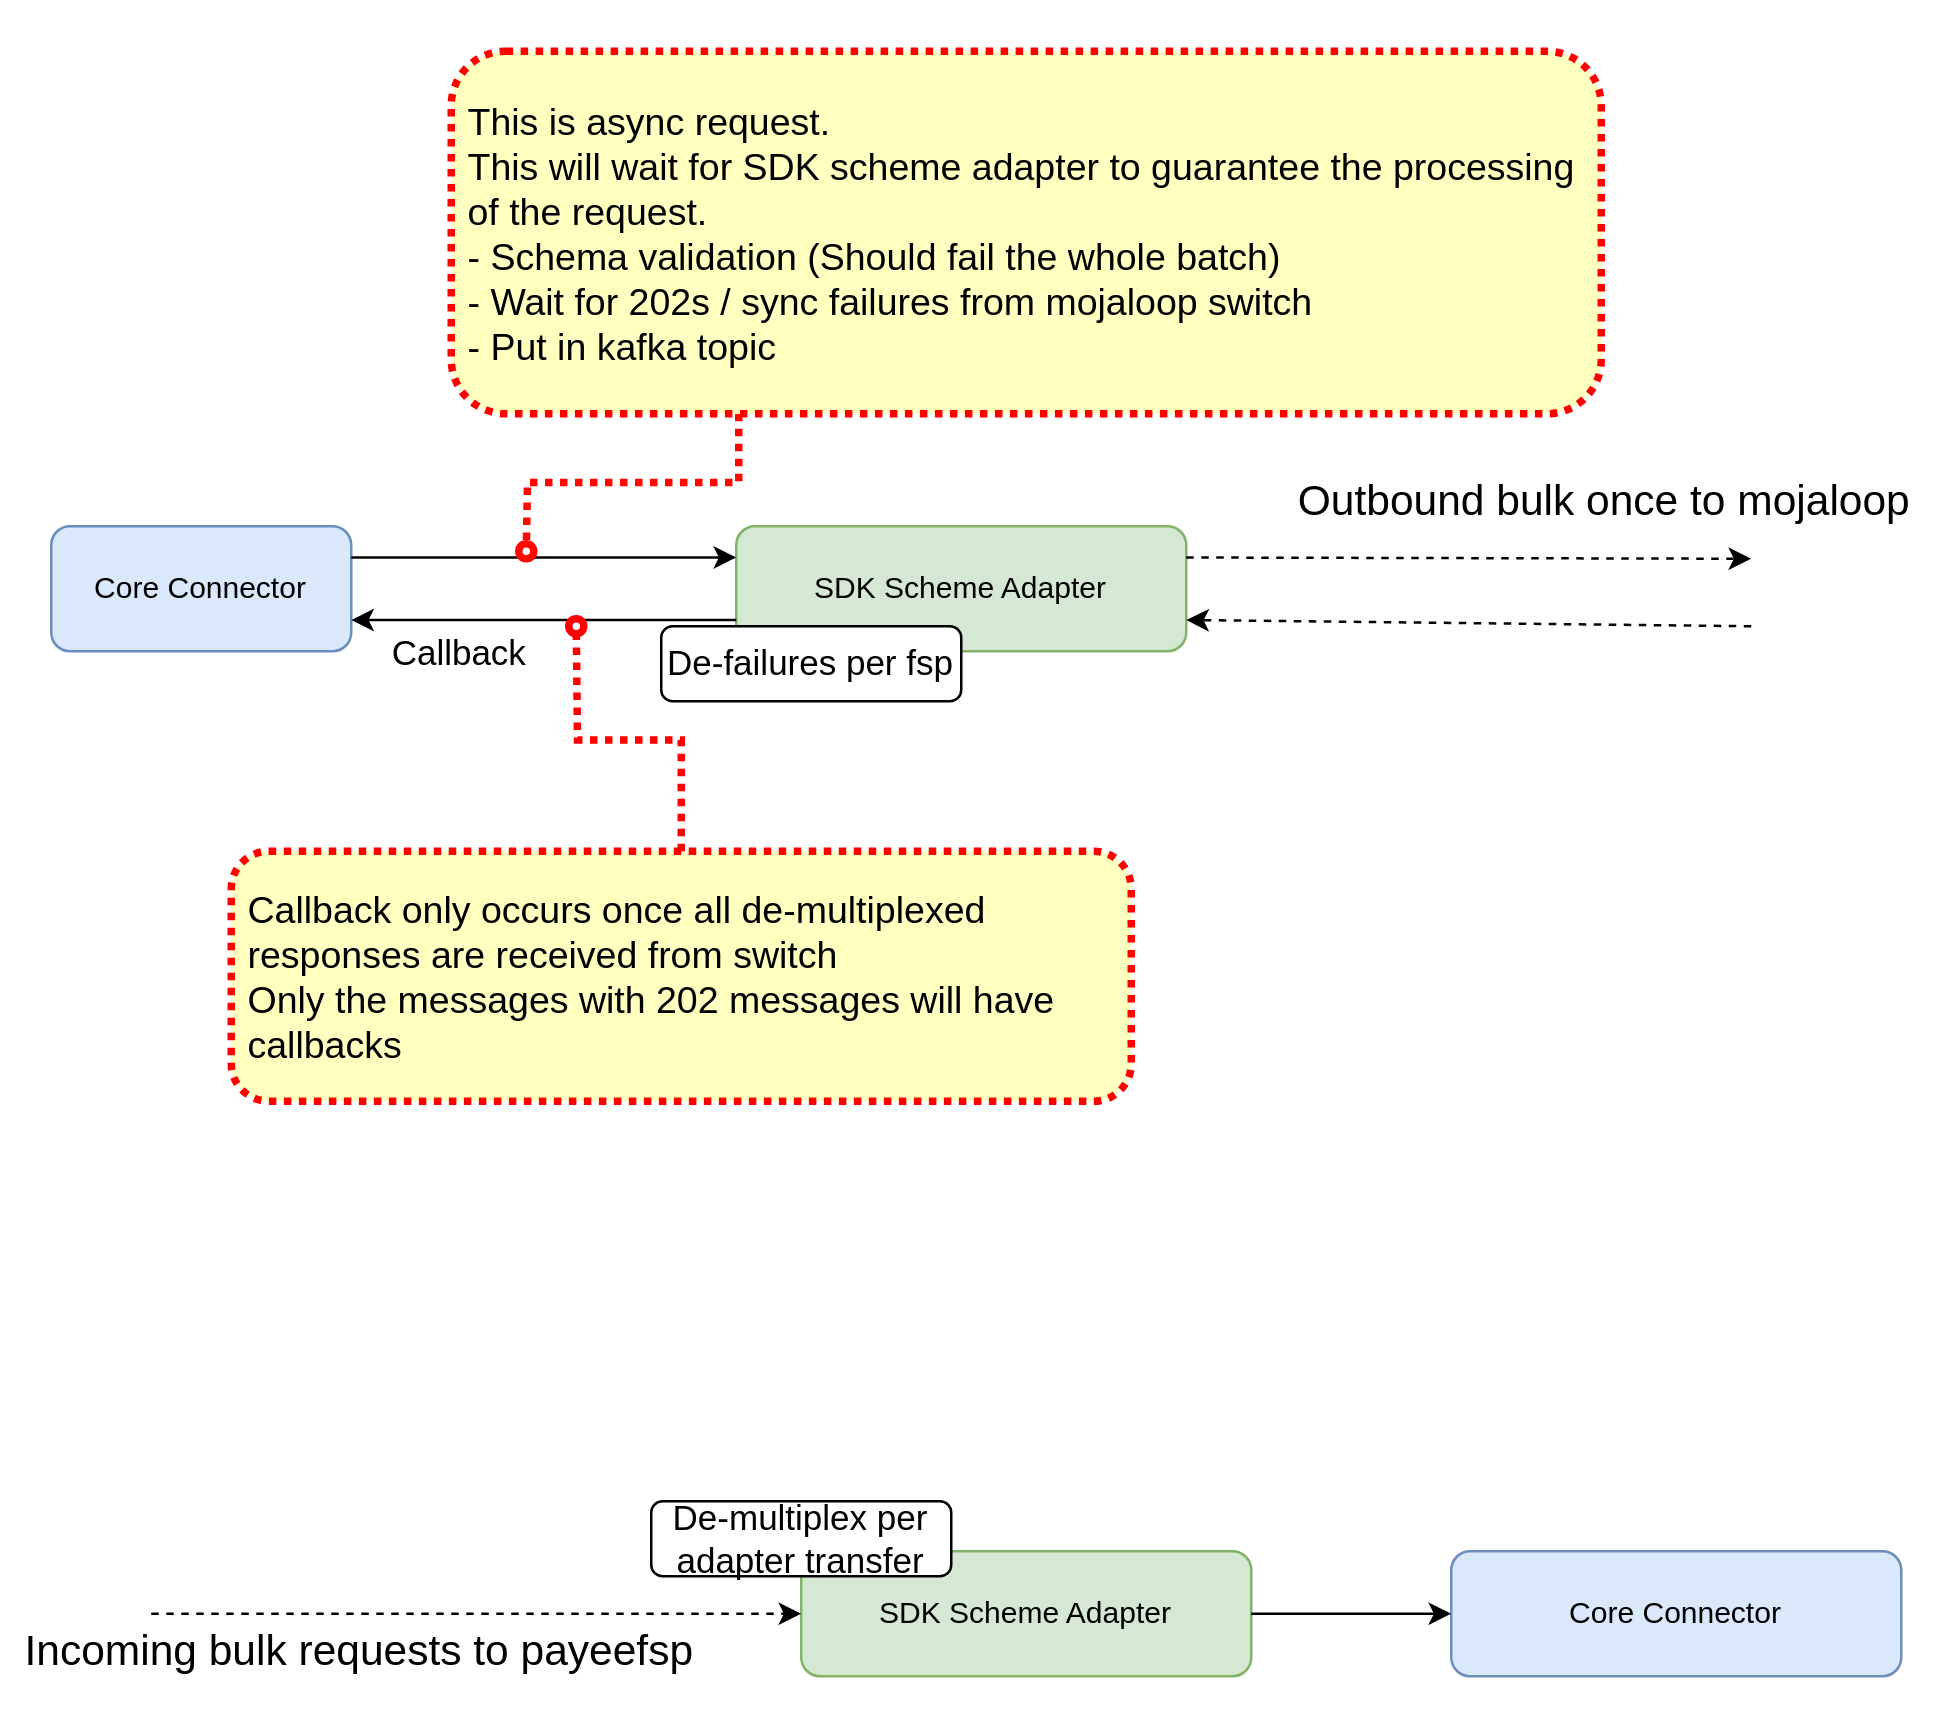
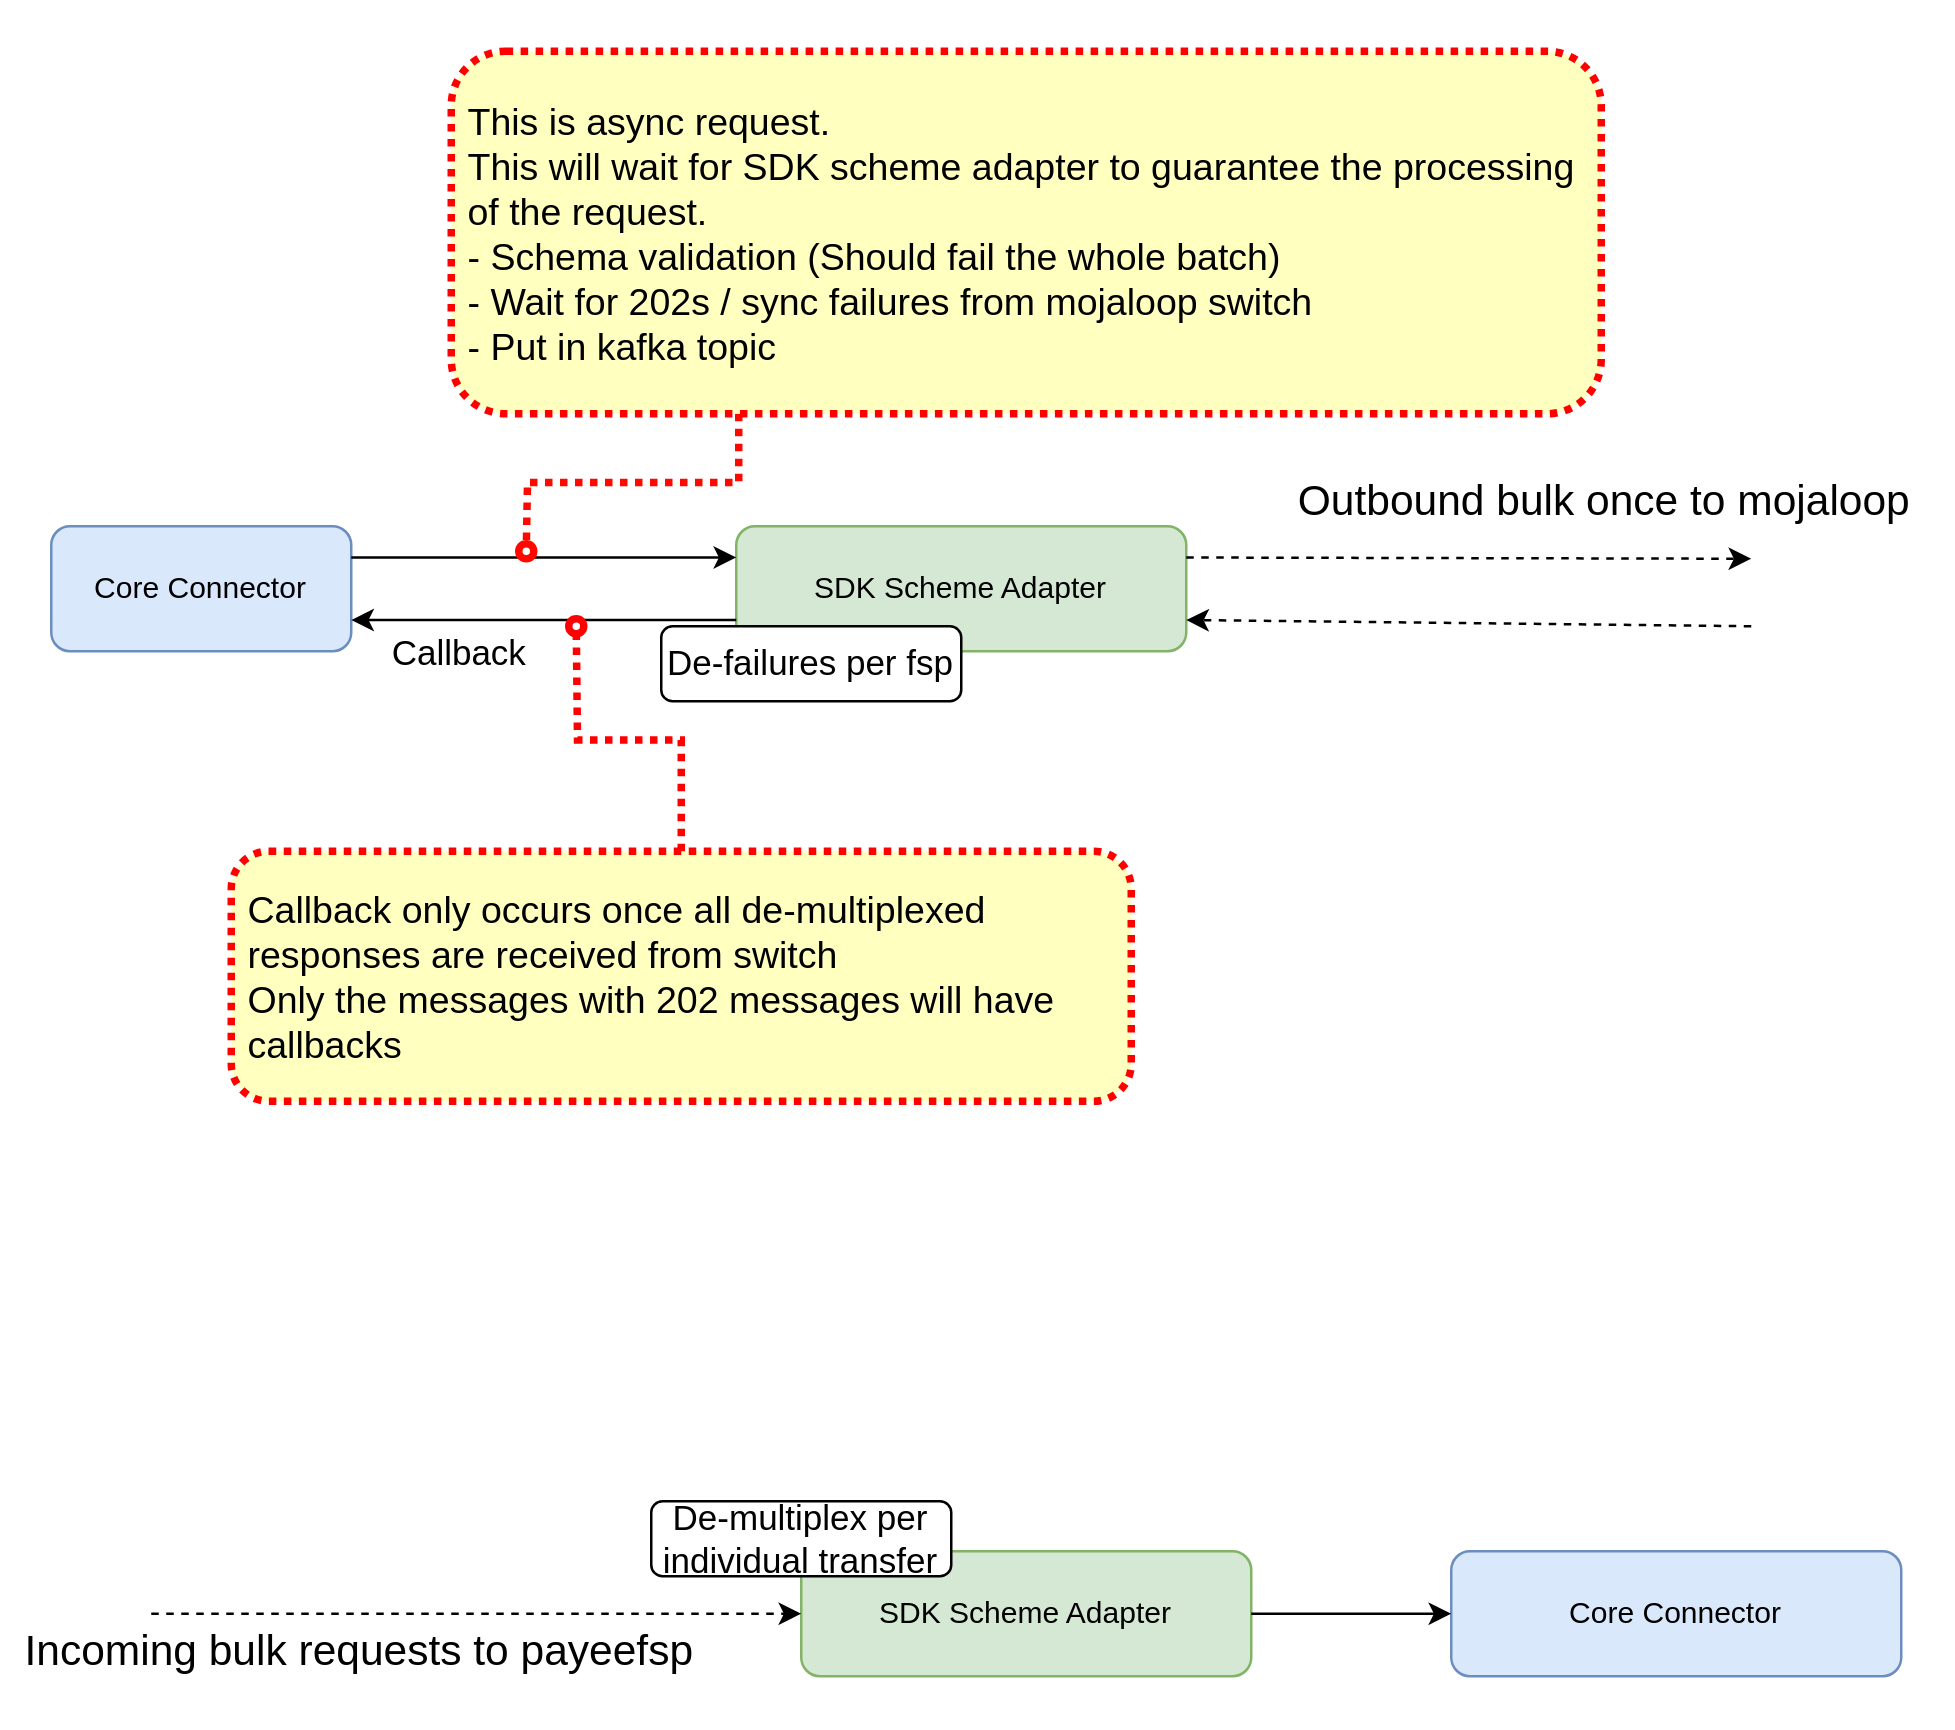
(801, 1539) -> (801, 1539)
